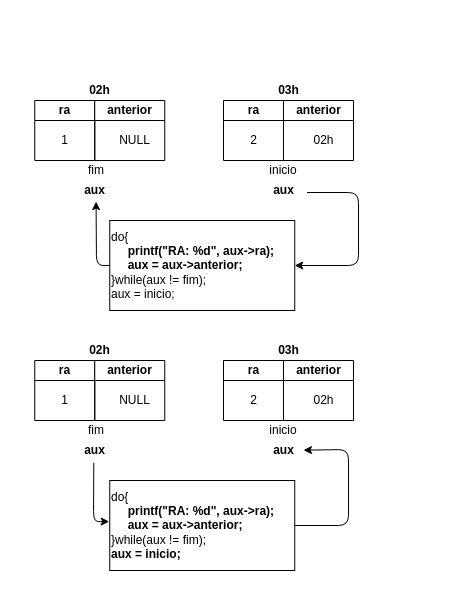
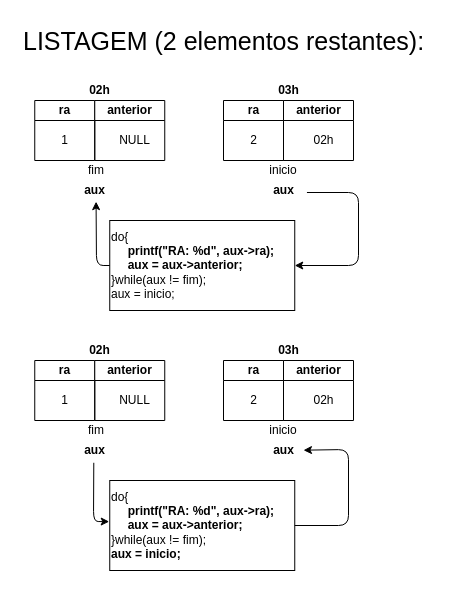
none -> (226, 41)
